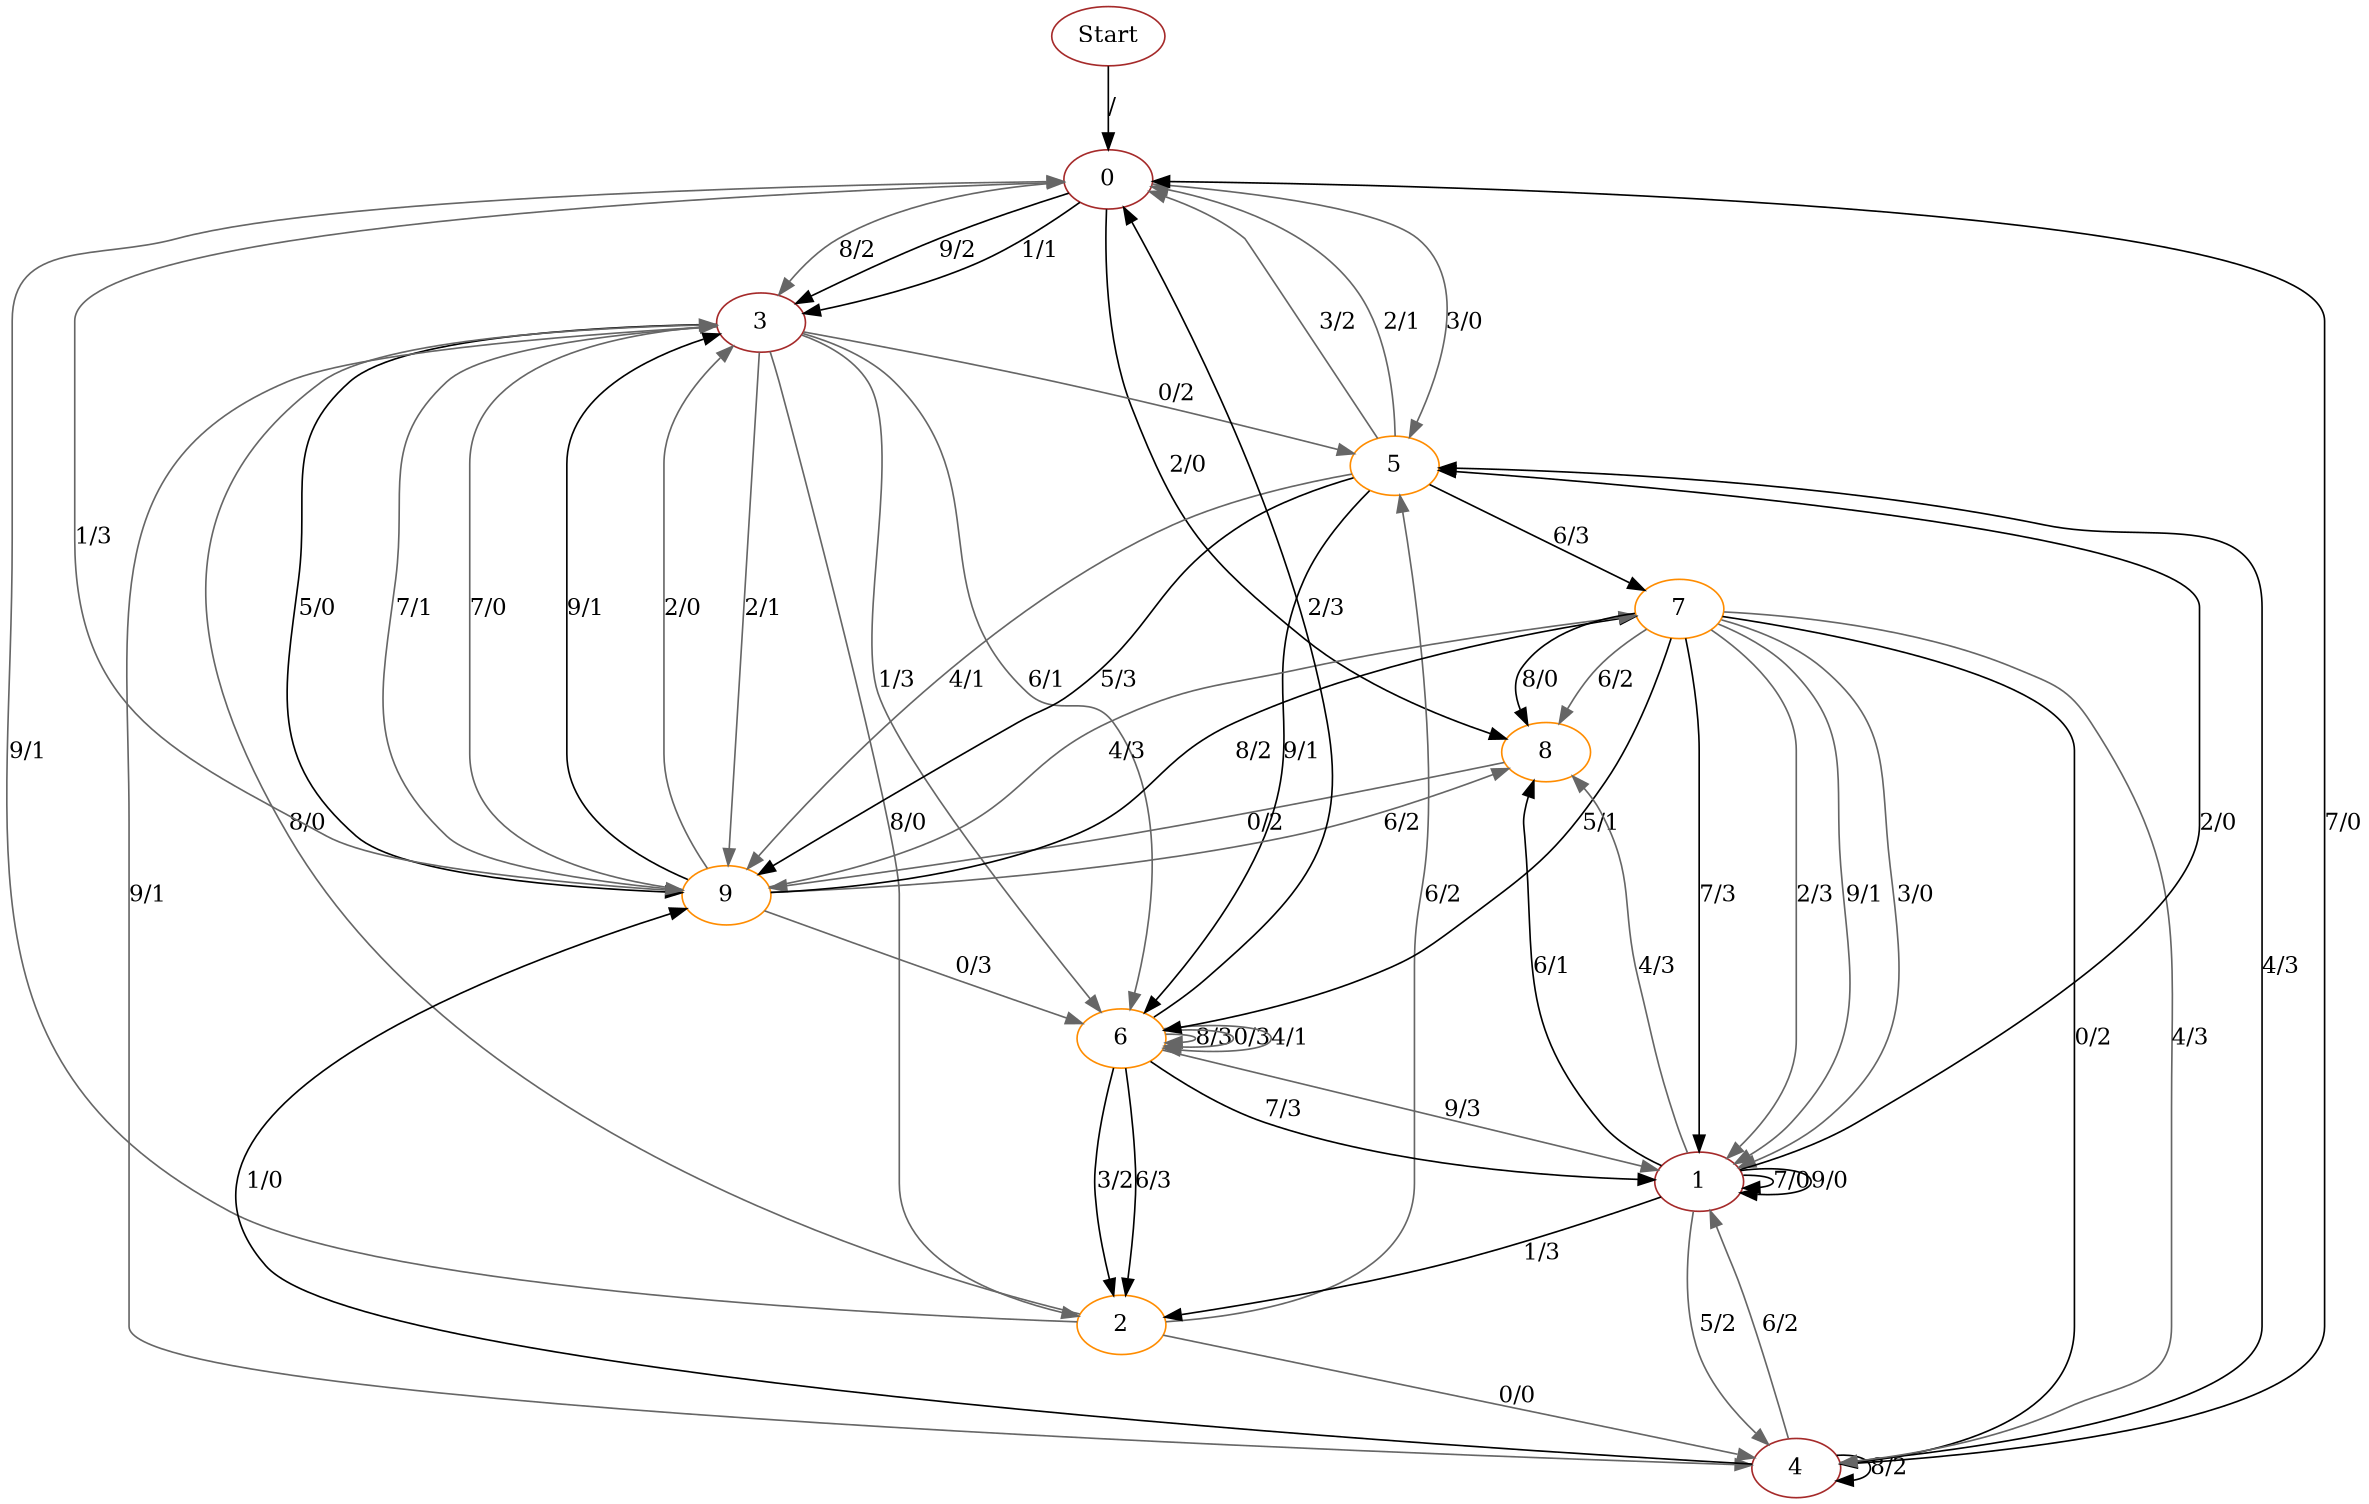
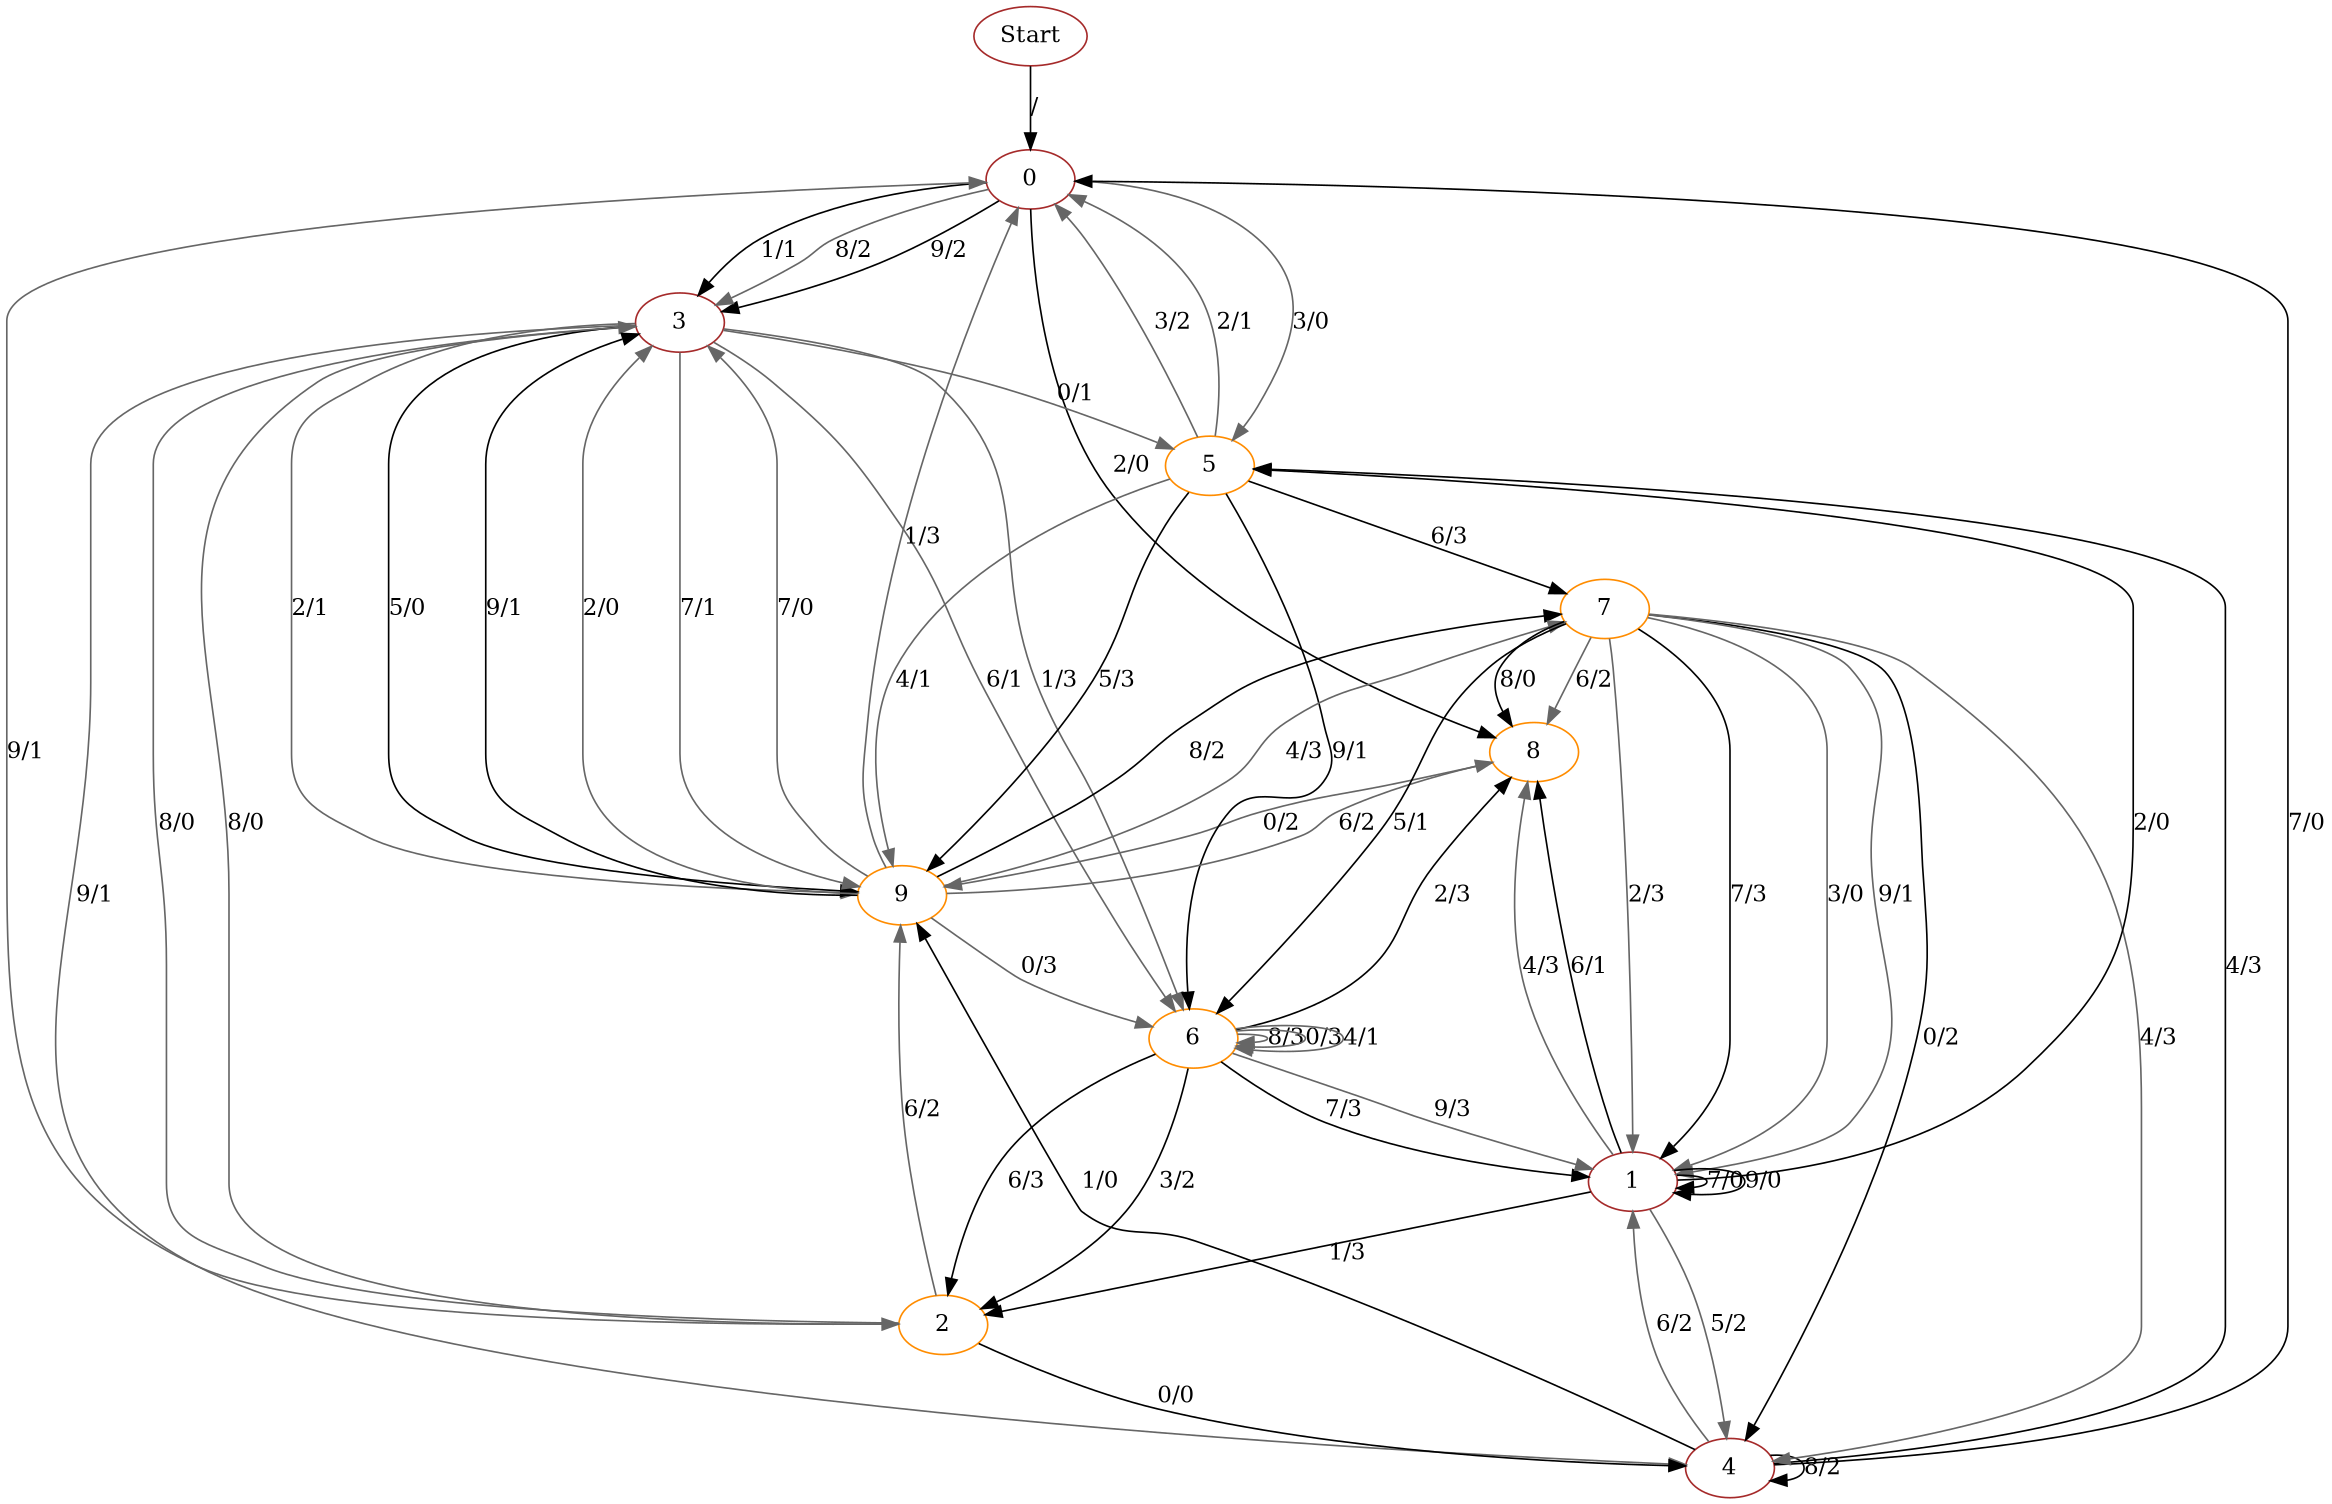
(1177, 394) -> (1076, 394)
(1301, 617) -> (1393, 940)
(1414, 1002) -> (904, 1120)
(1450, 1395) -> (1265, 1430)
